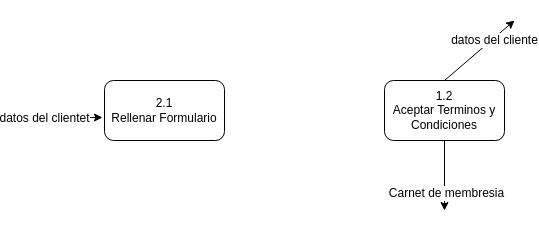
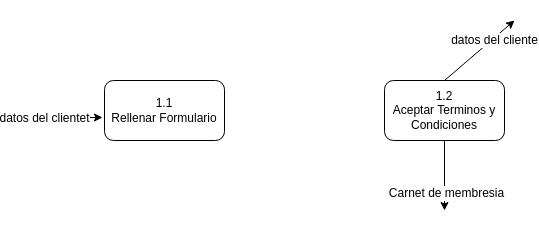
(165, 111) -> (165, 111)
